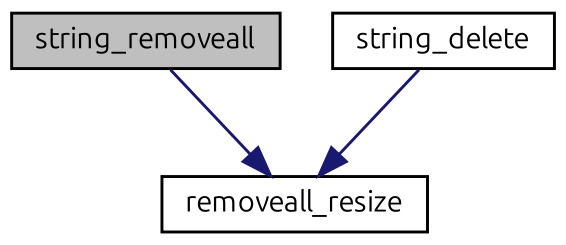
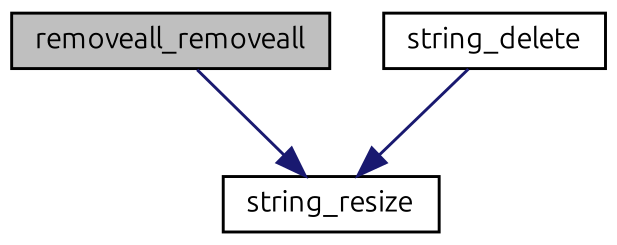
(146, 41) -> (171, 41)
(295, 204) -> (331, 204)
